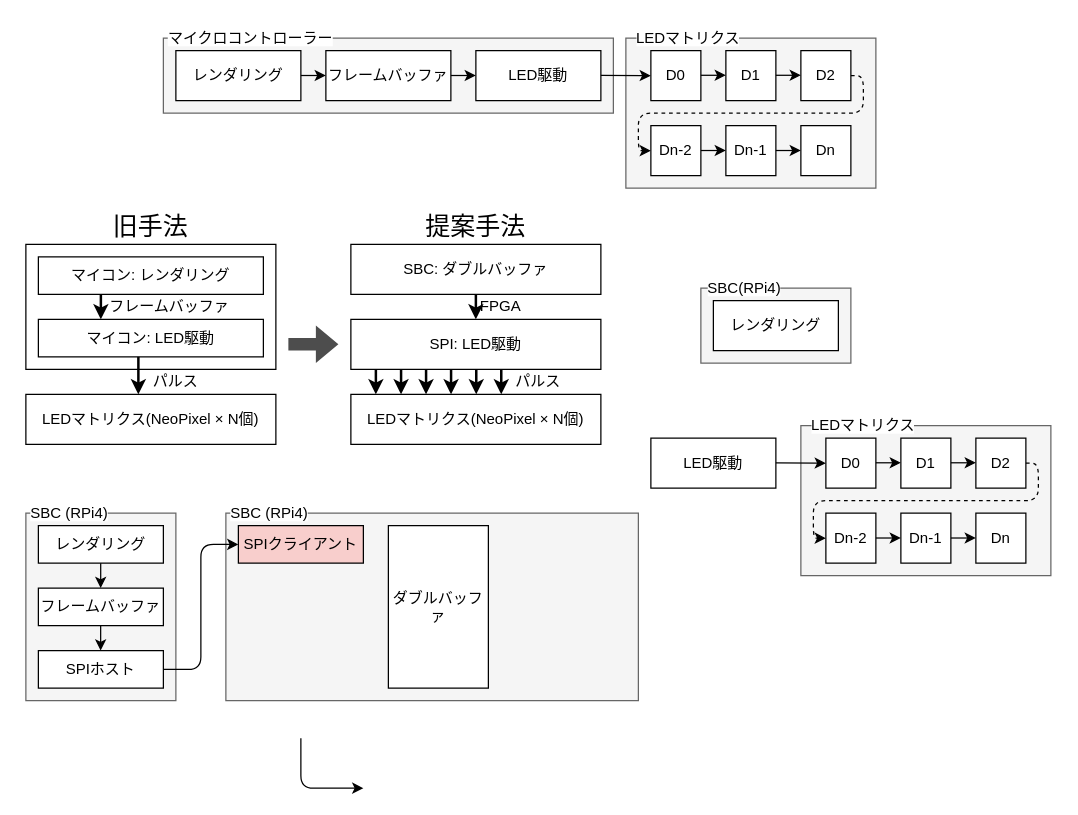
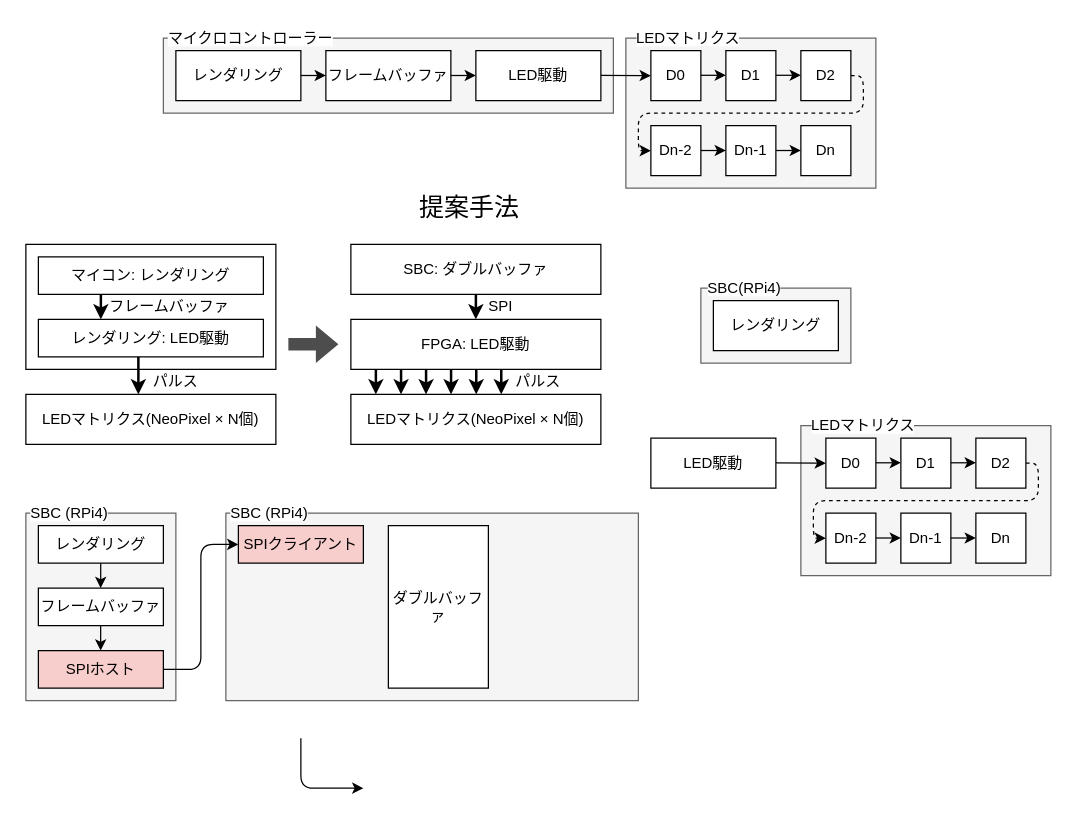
(151, 226) -> none
(476, 226) -> (469, 207)
(501, 307) -> (501, 307)
(151, 338) -> (151, 338)
(476, 344) -> (476, 344)
(101, 669) -> (101, 669)
